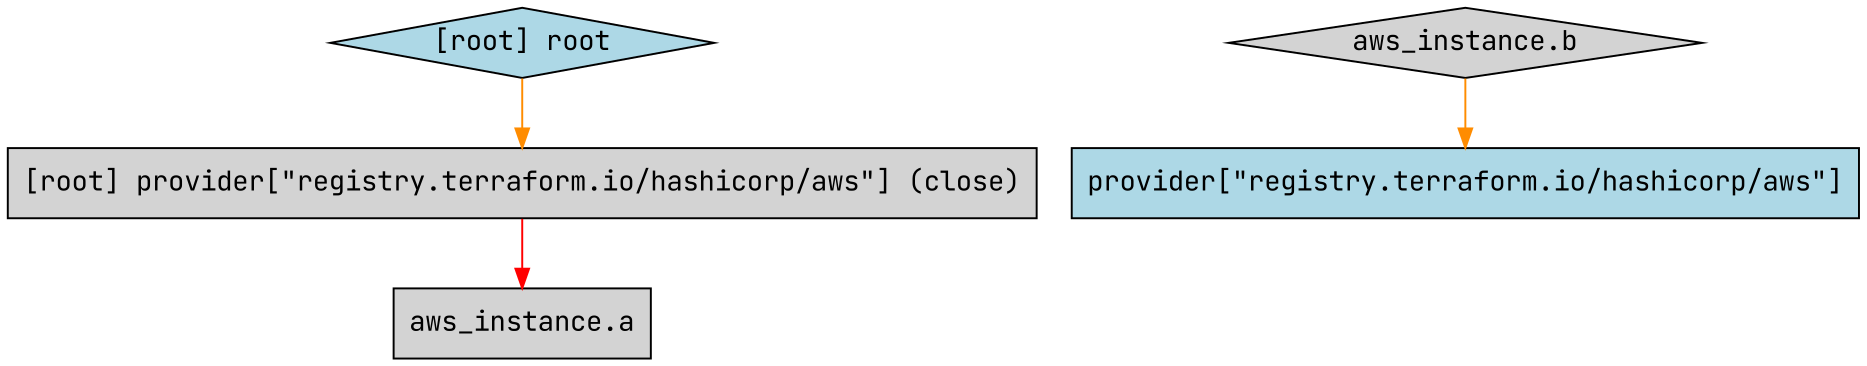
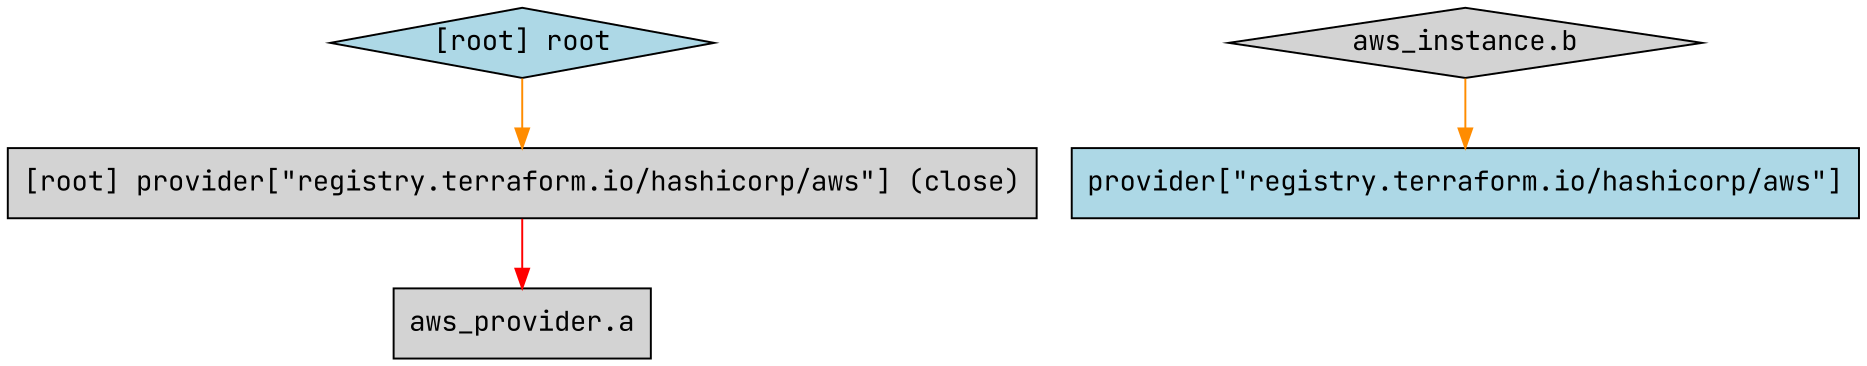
(522, 323) -> (522, 323)
